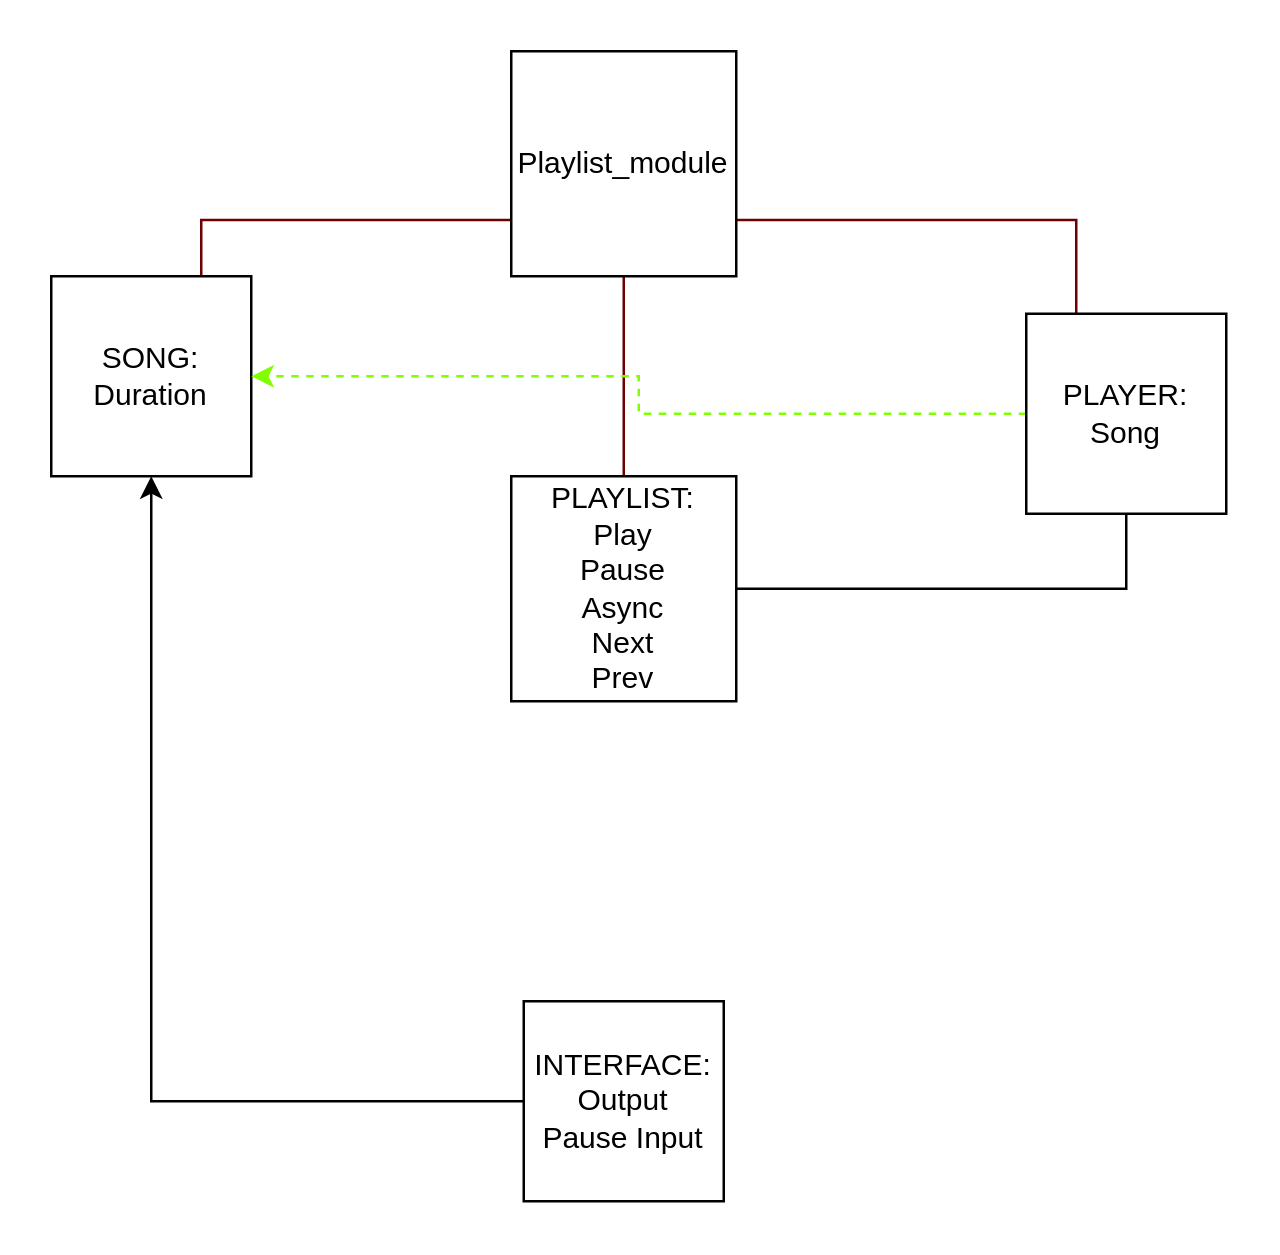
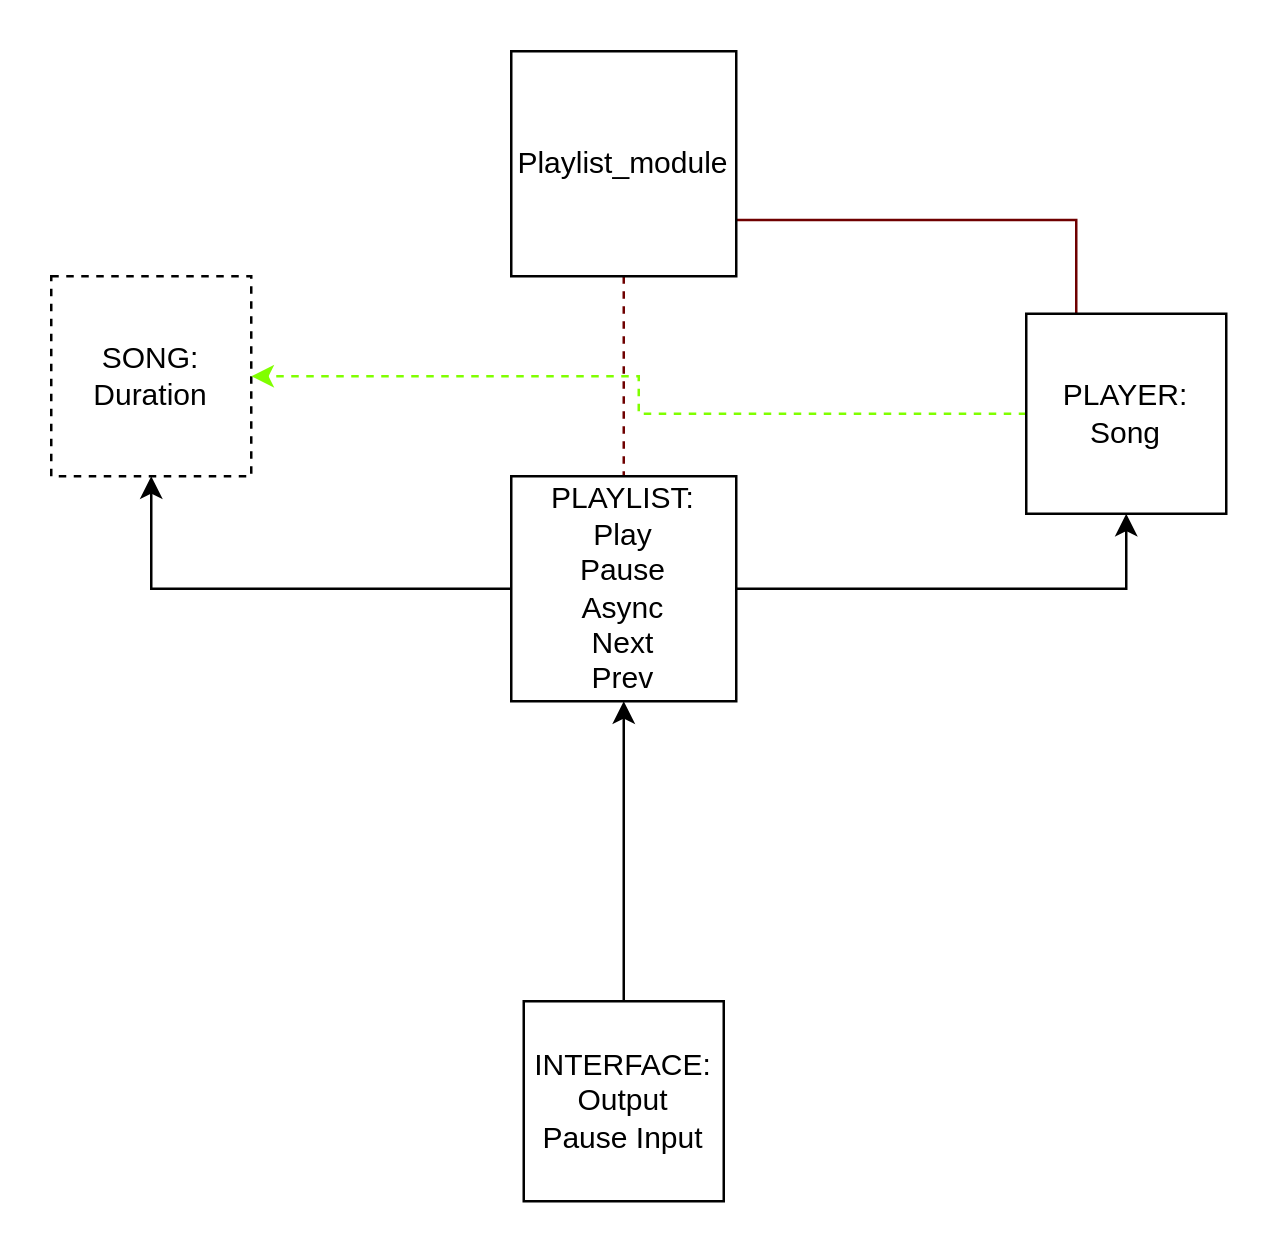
(328, 220) -> none
(151, 376) -> (151, 376)
(624, 426) -> (624, 426)
(1126, 524) -> (1126, 532)
none -> (333, 589)
(151, 1032) -> (624, 859)
